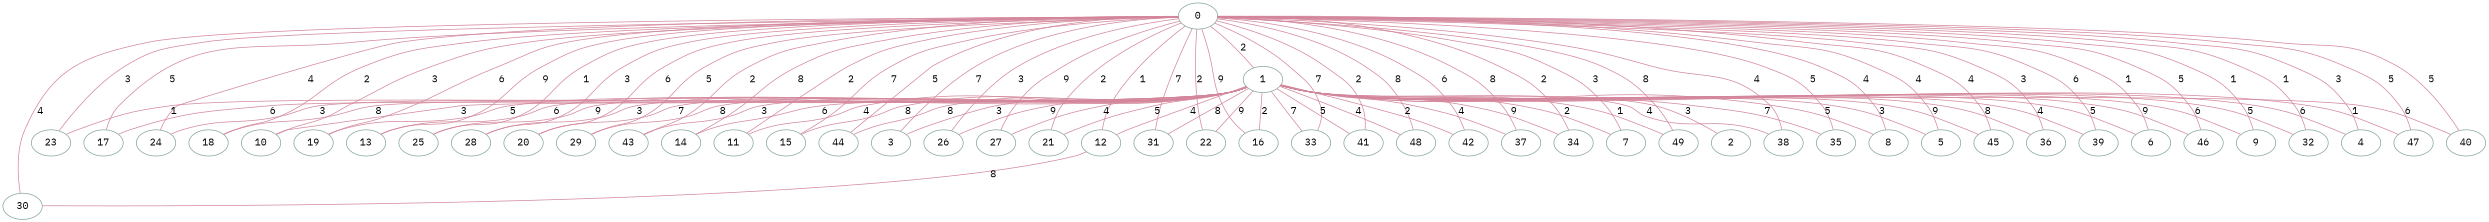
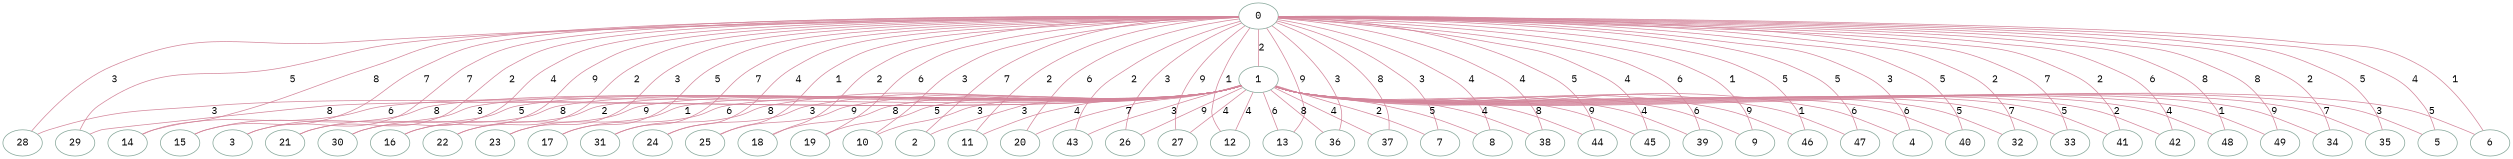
none -> (1069, 39)
(2286, 79) -> (1995, 79)
(566, 199) -> (795, 96)
